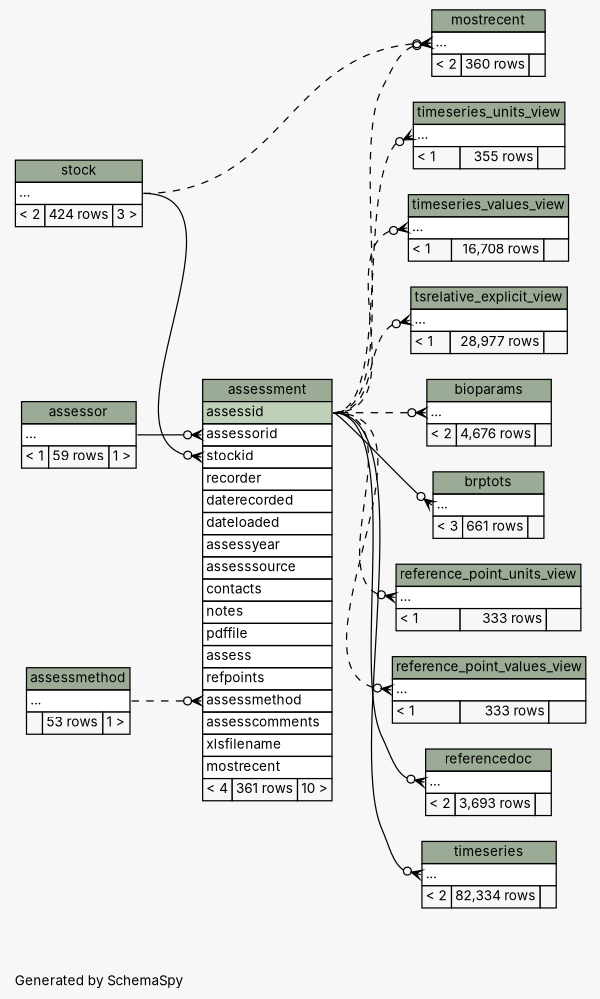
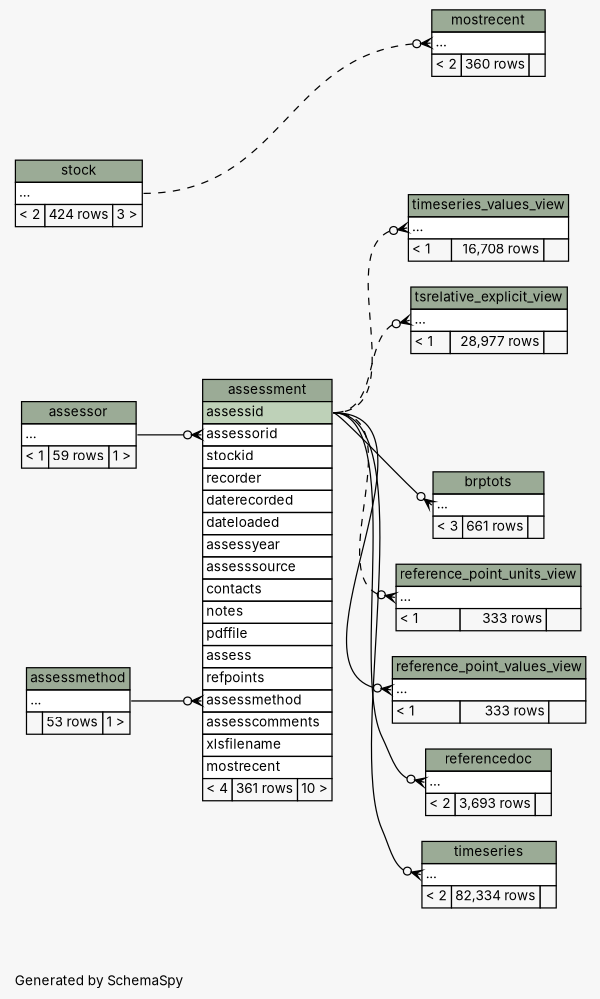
(488, 136) -> none
(371, 202) -> none
(174, 317) -> none
(488, 413) -> none
(355, 581) -> (355, 581)
(157, 701) -> (157, 701)
